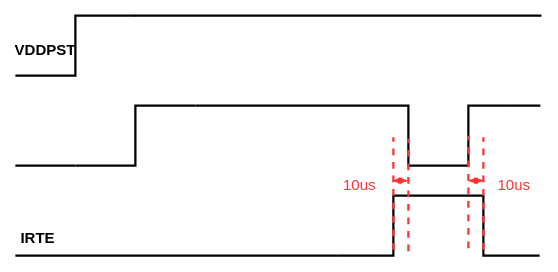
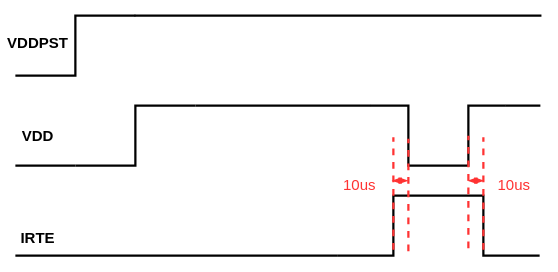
(45, 49) -> (38, 42)
none -> (38, 135)
